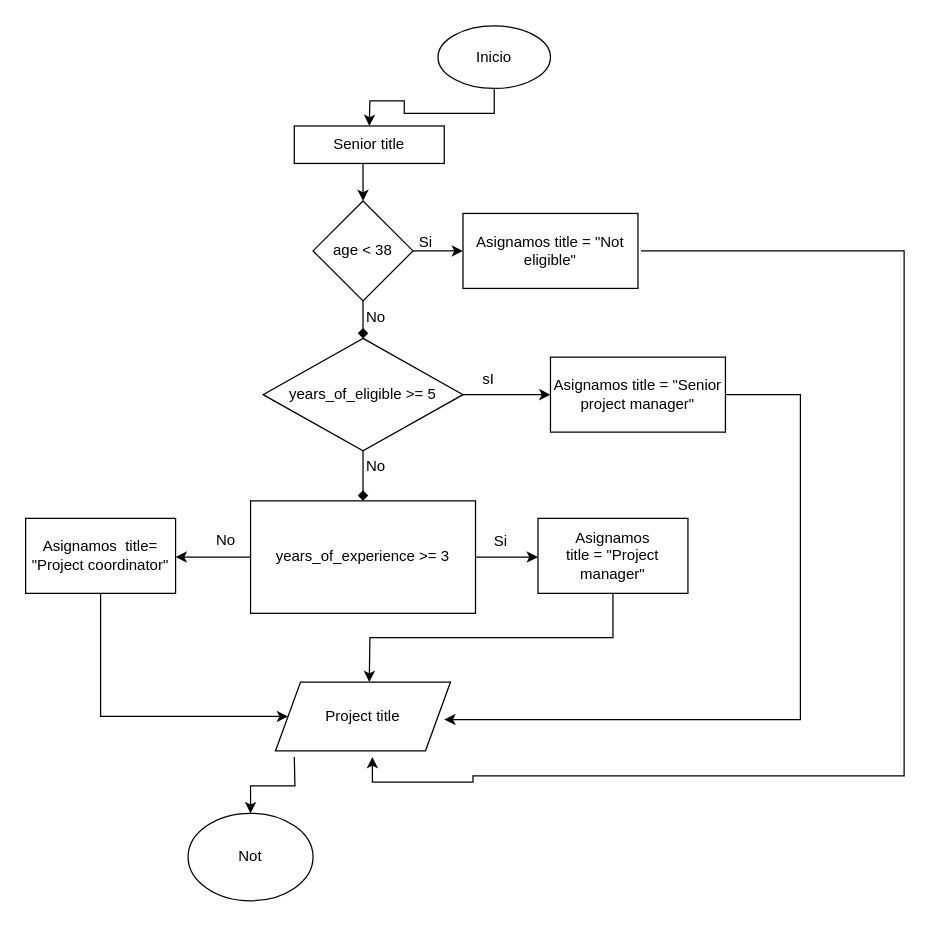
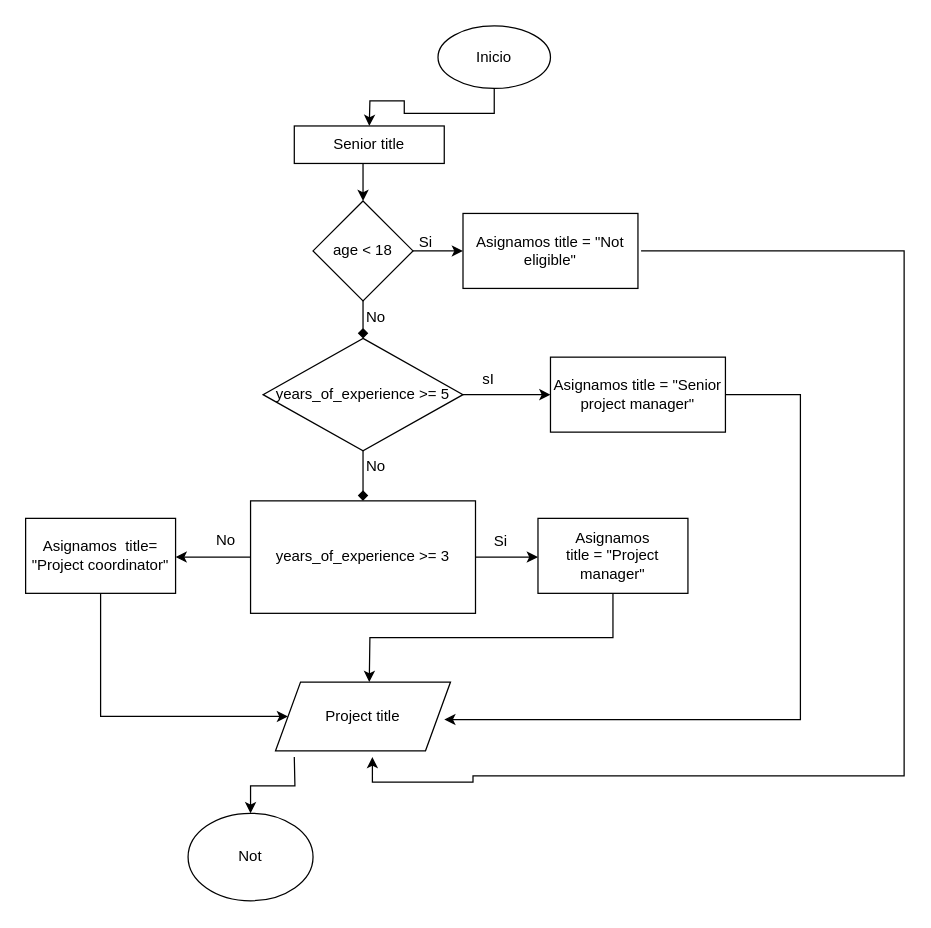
(363, 251) -> (363, 251)
(363, 394) -> (363, 394)
